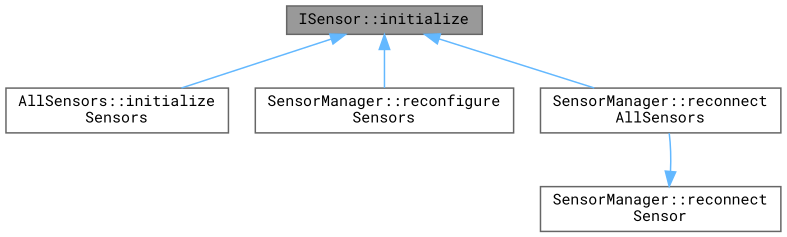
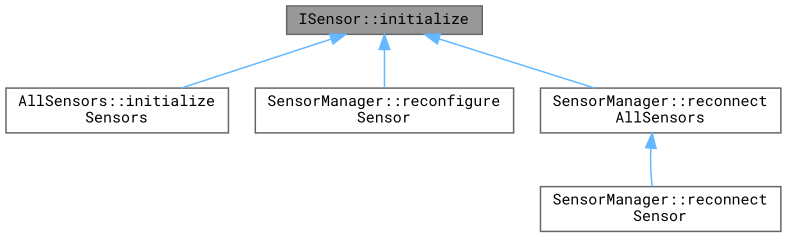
(384, 110) -> (384, 110)
(671, 152) -> (651, 167)
